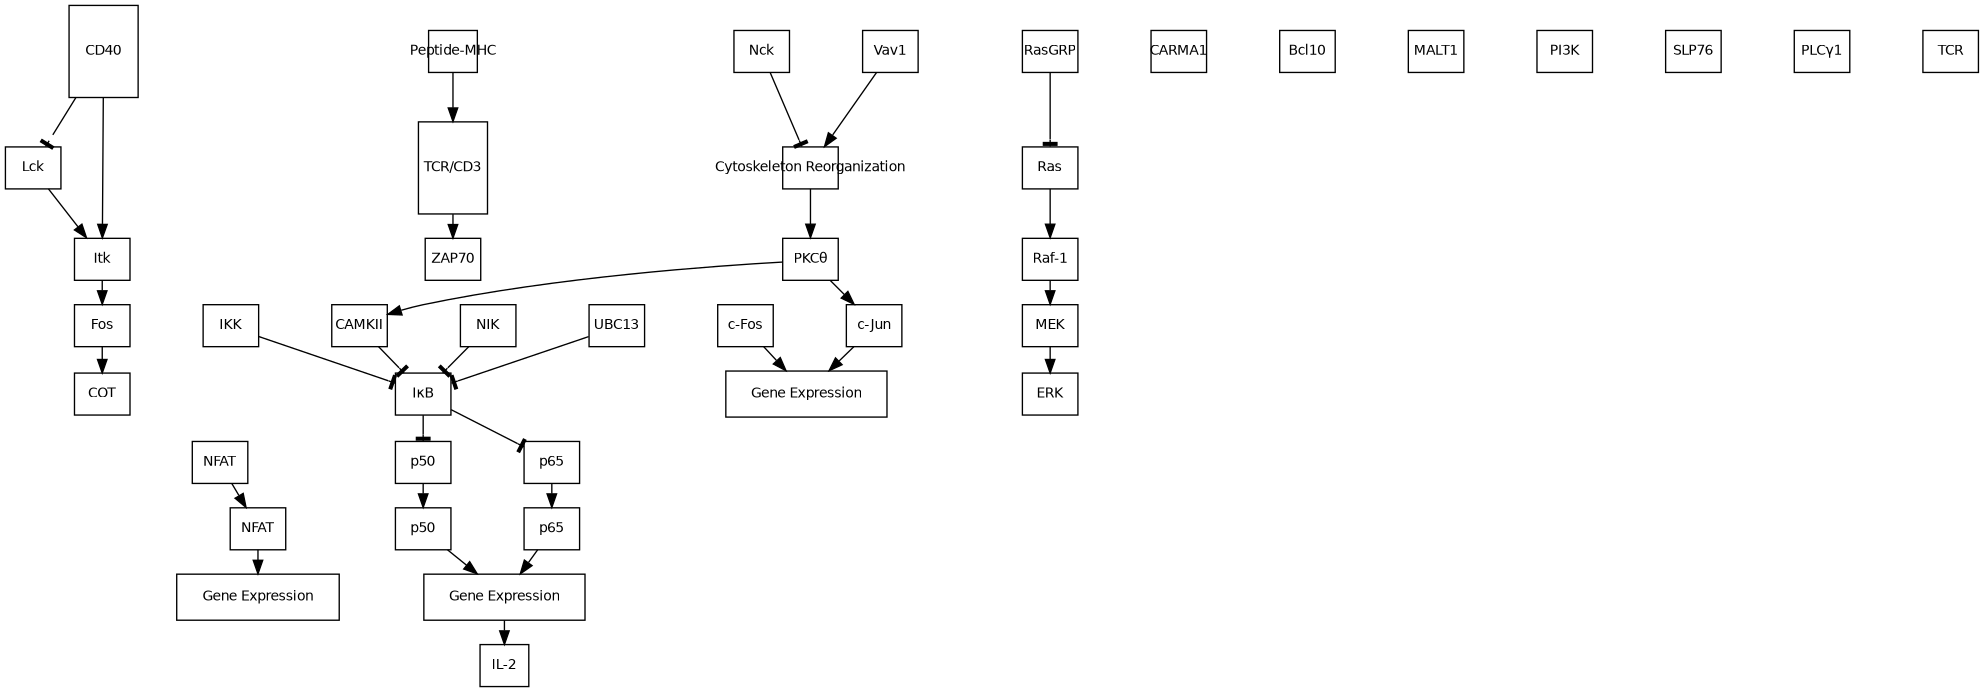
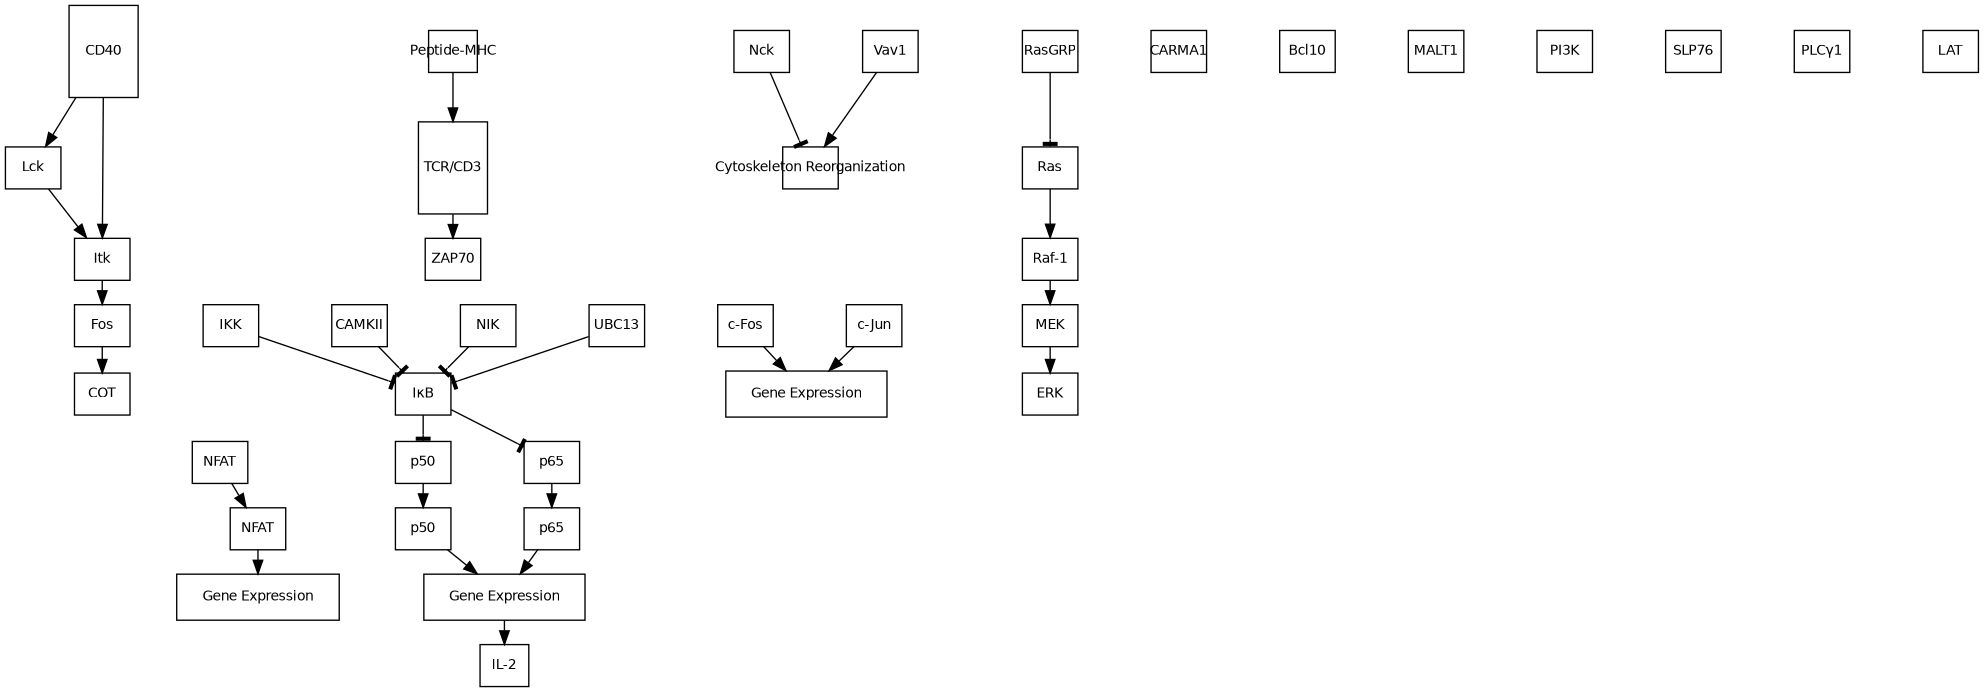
(1951, 51) -> (1951, 51)
(64, 116) -> (64, 116)
(810, 259) -> none
